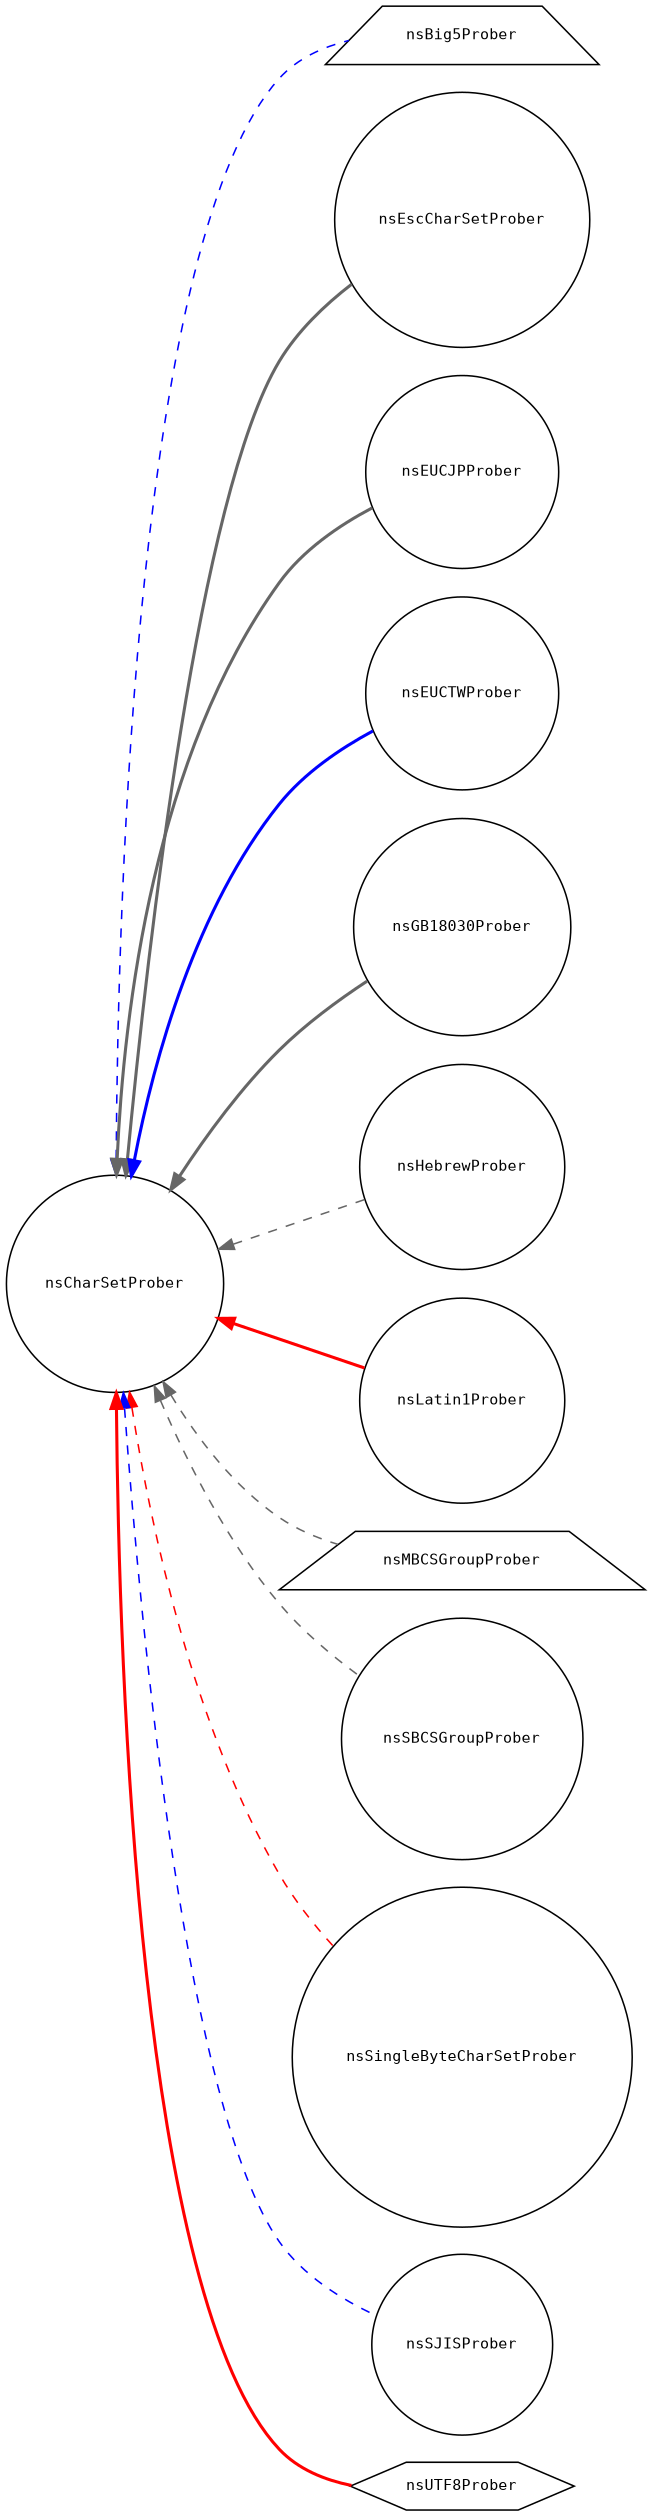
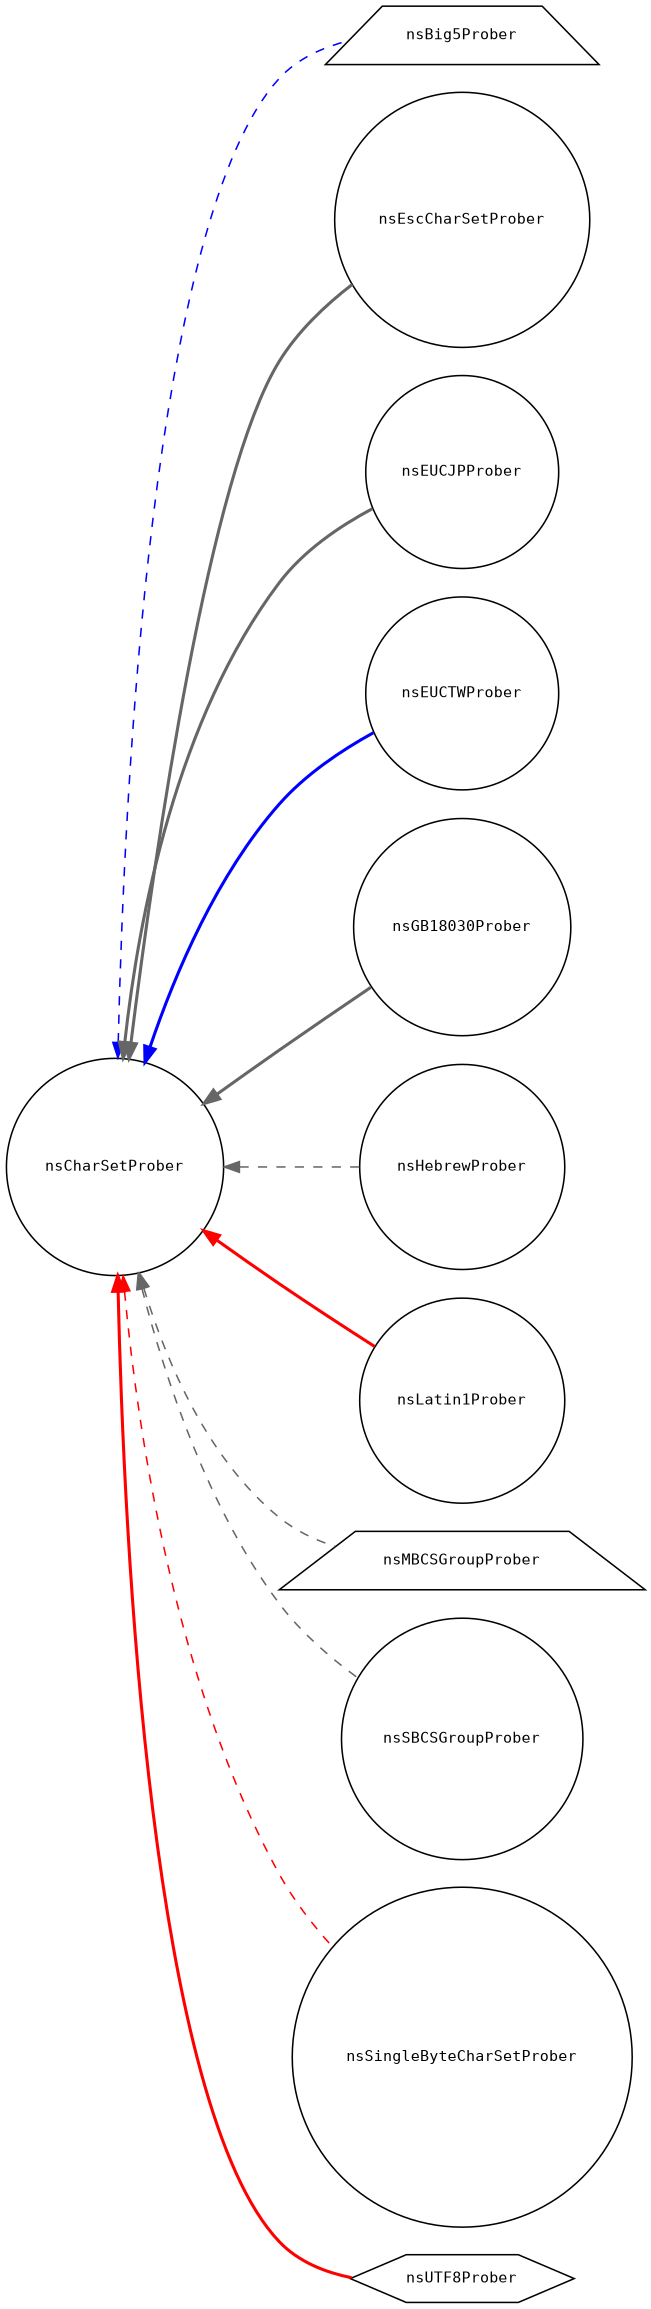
(462, 2345) -> none
